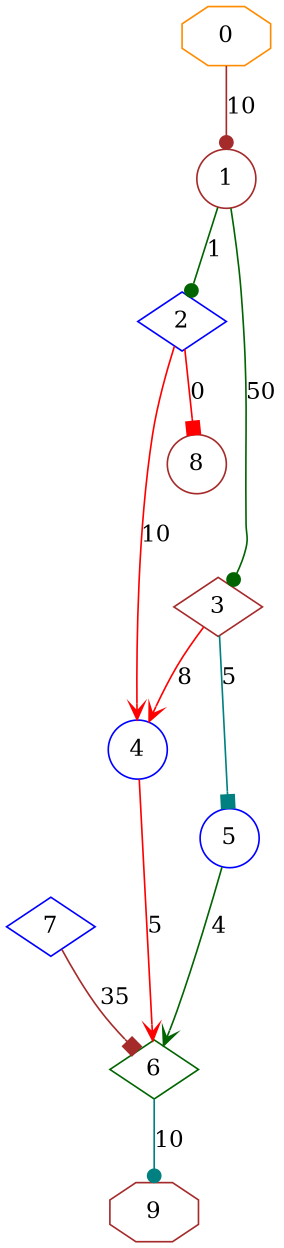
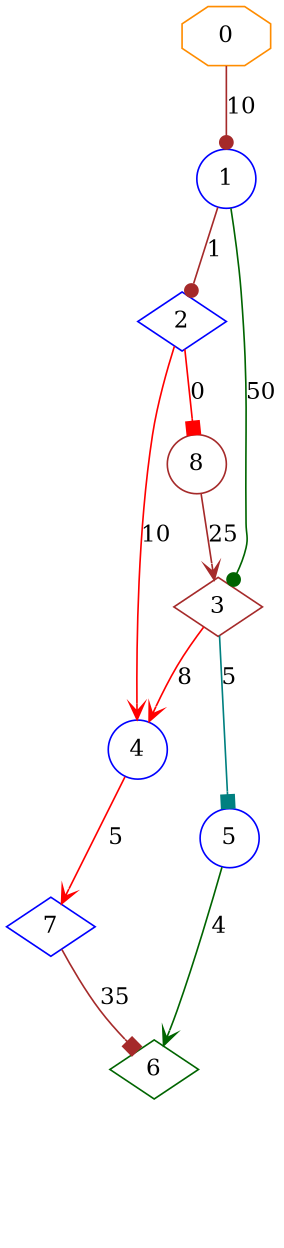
(226, 179) -> (226, 179)
(206, 245) -> (206, 245)
none -> (206, 529)
(146, 902) -> (97, 833)
(154, 1212) -> none
